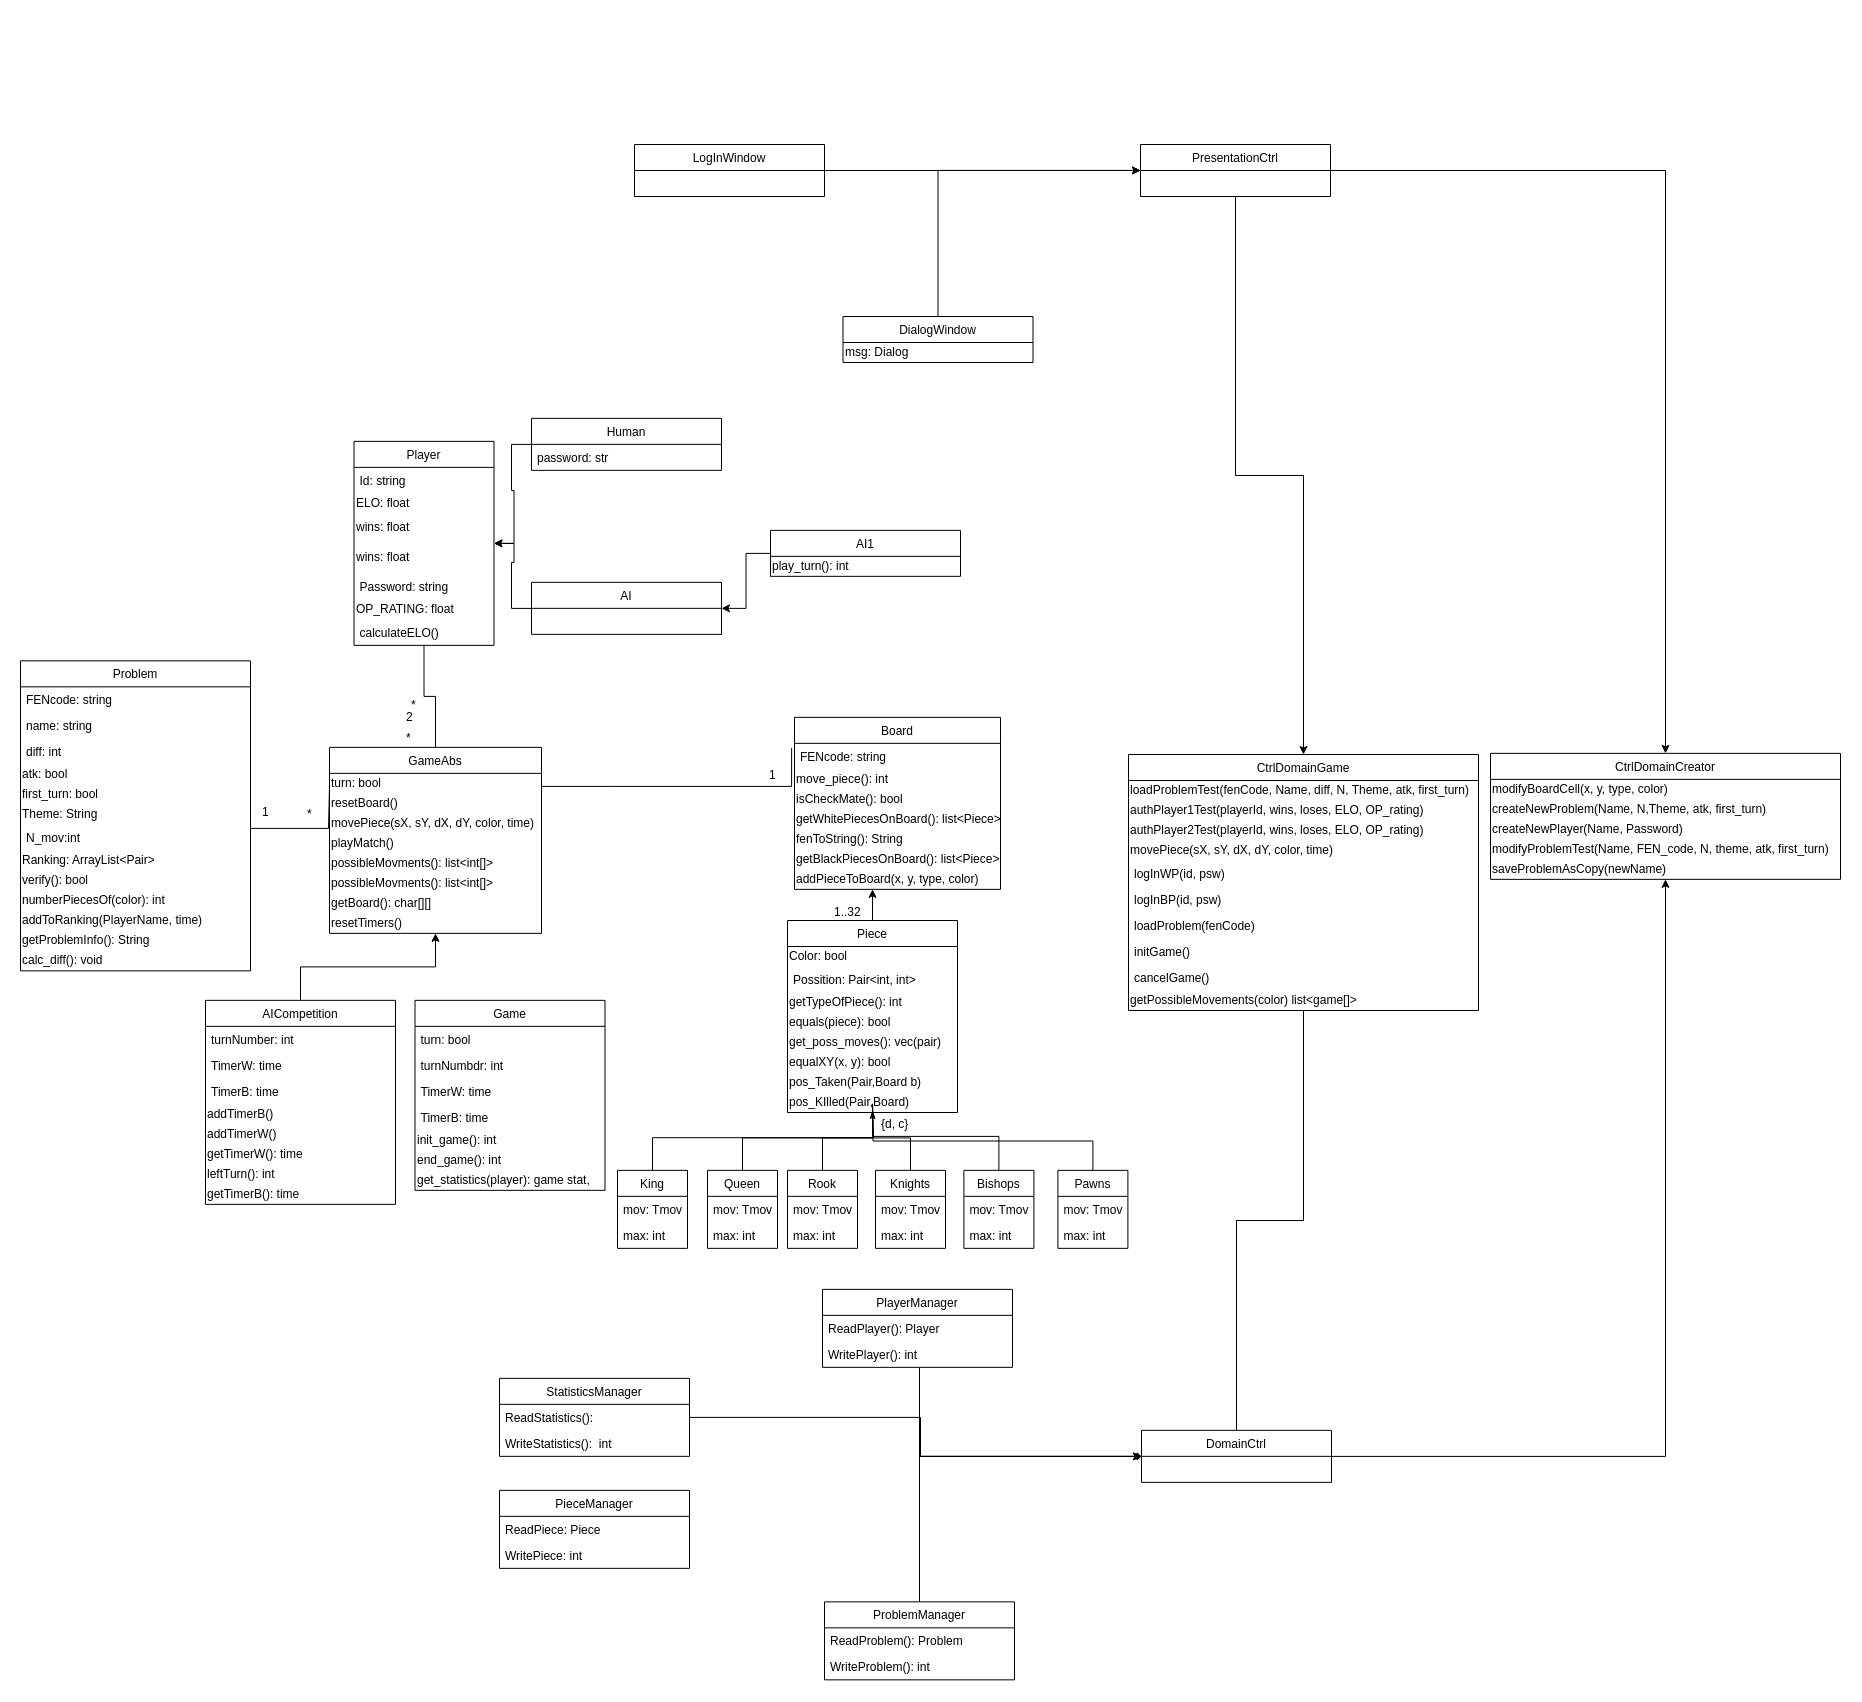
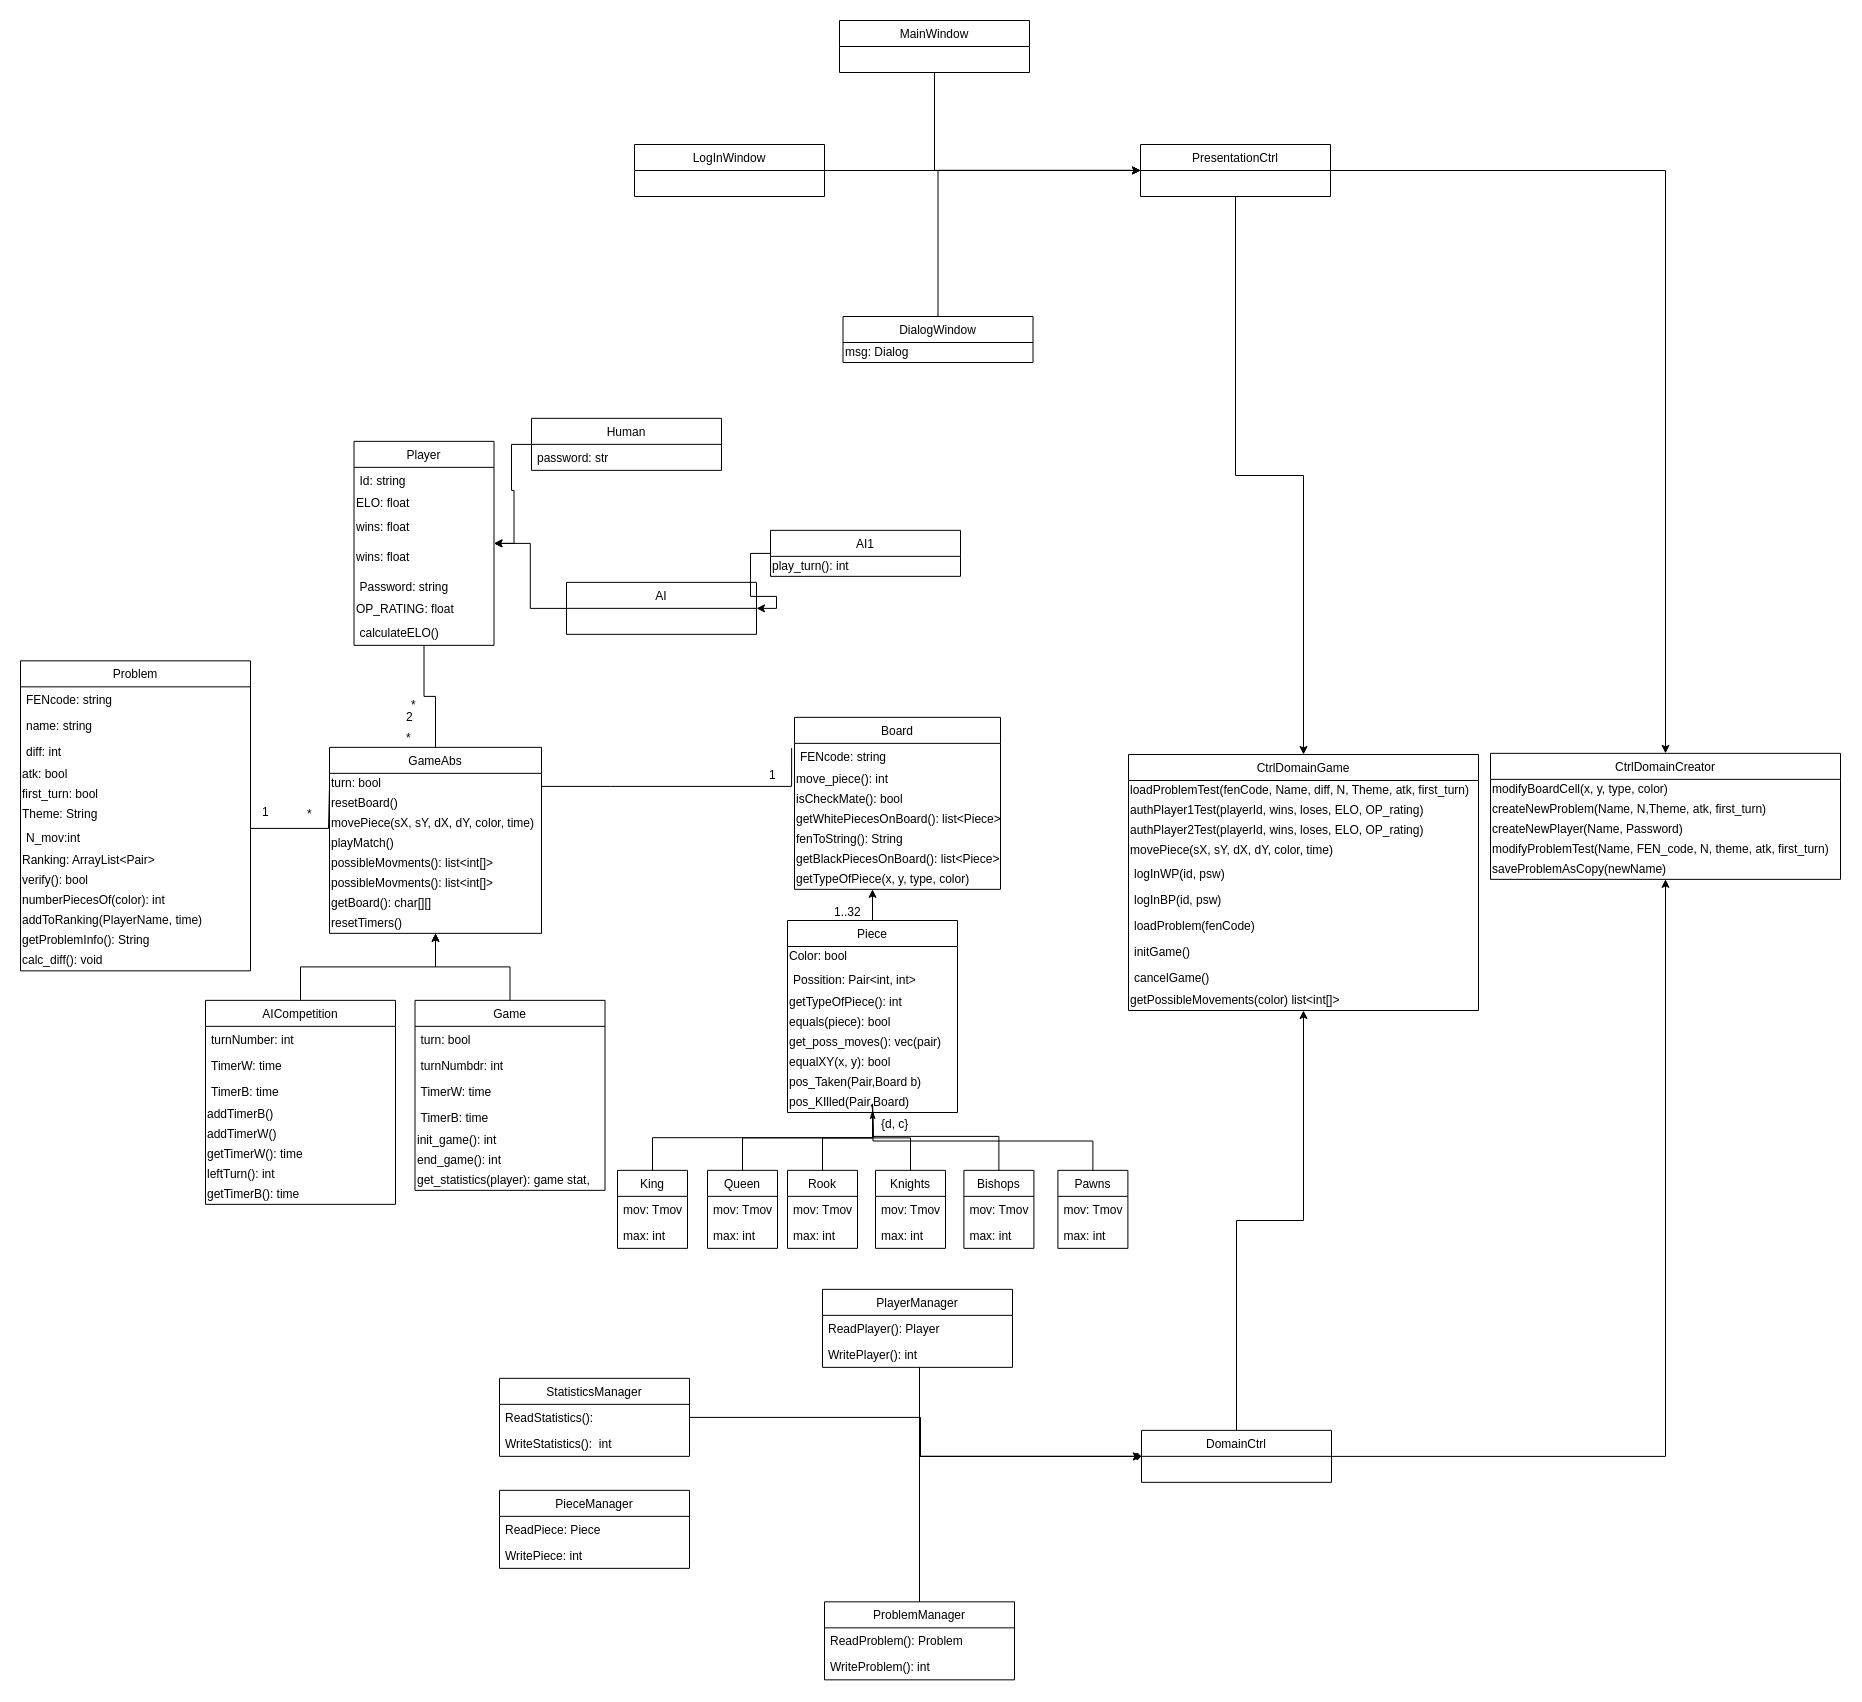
none -> (935, 47)
none -> (935, 120)
(627, 608) -> (662, 608)
(898, 880) -> (895, 880)
none -> (489, 967)
(1256, 1001) -> (1251, 1001)
(1304, 1017) -> (1304, 1019)
